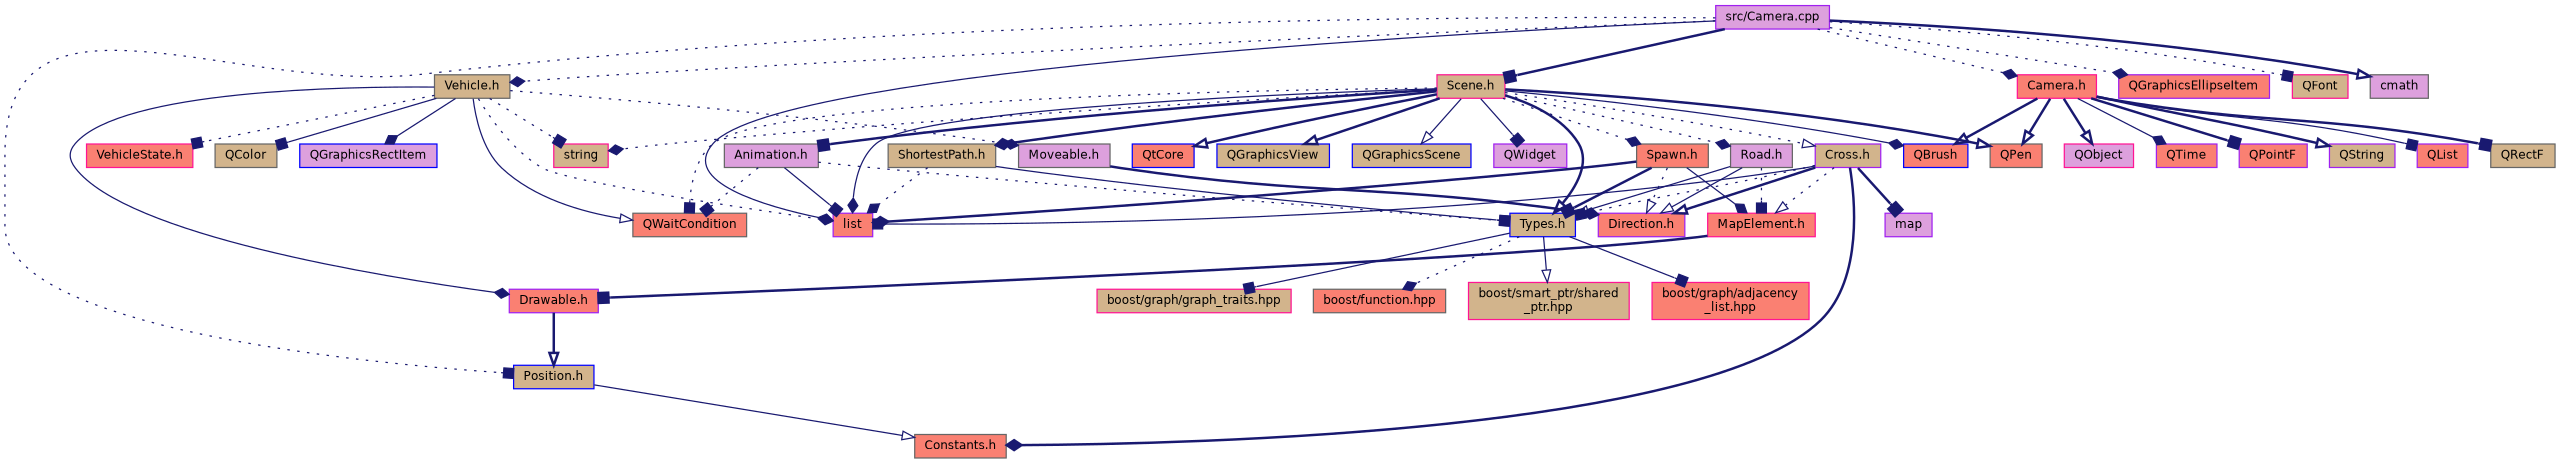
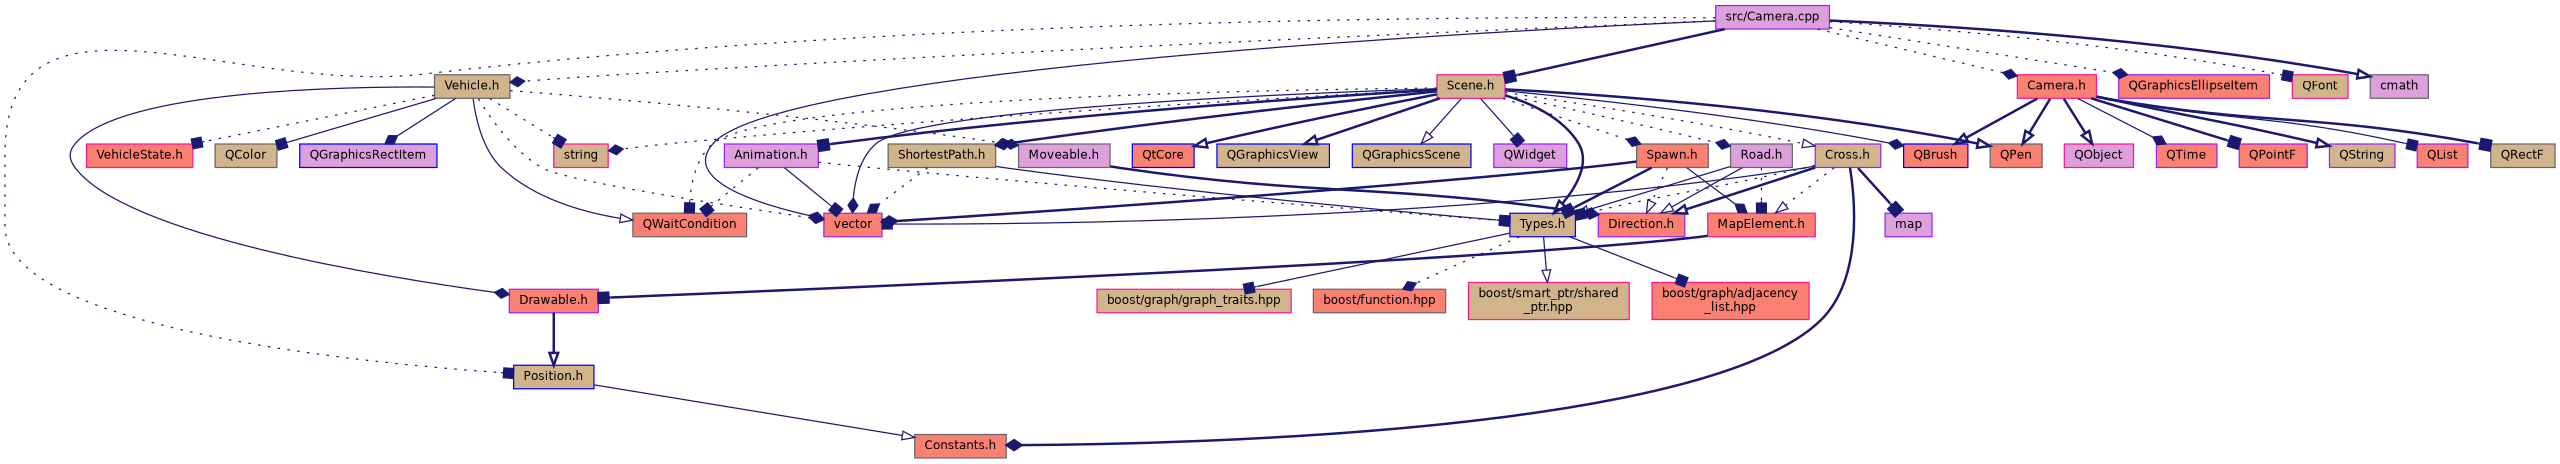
(771, 156) -> (771, 156)
(853, 225) -> (853, 225)
